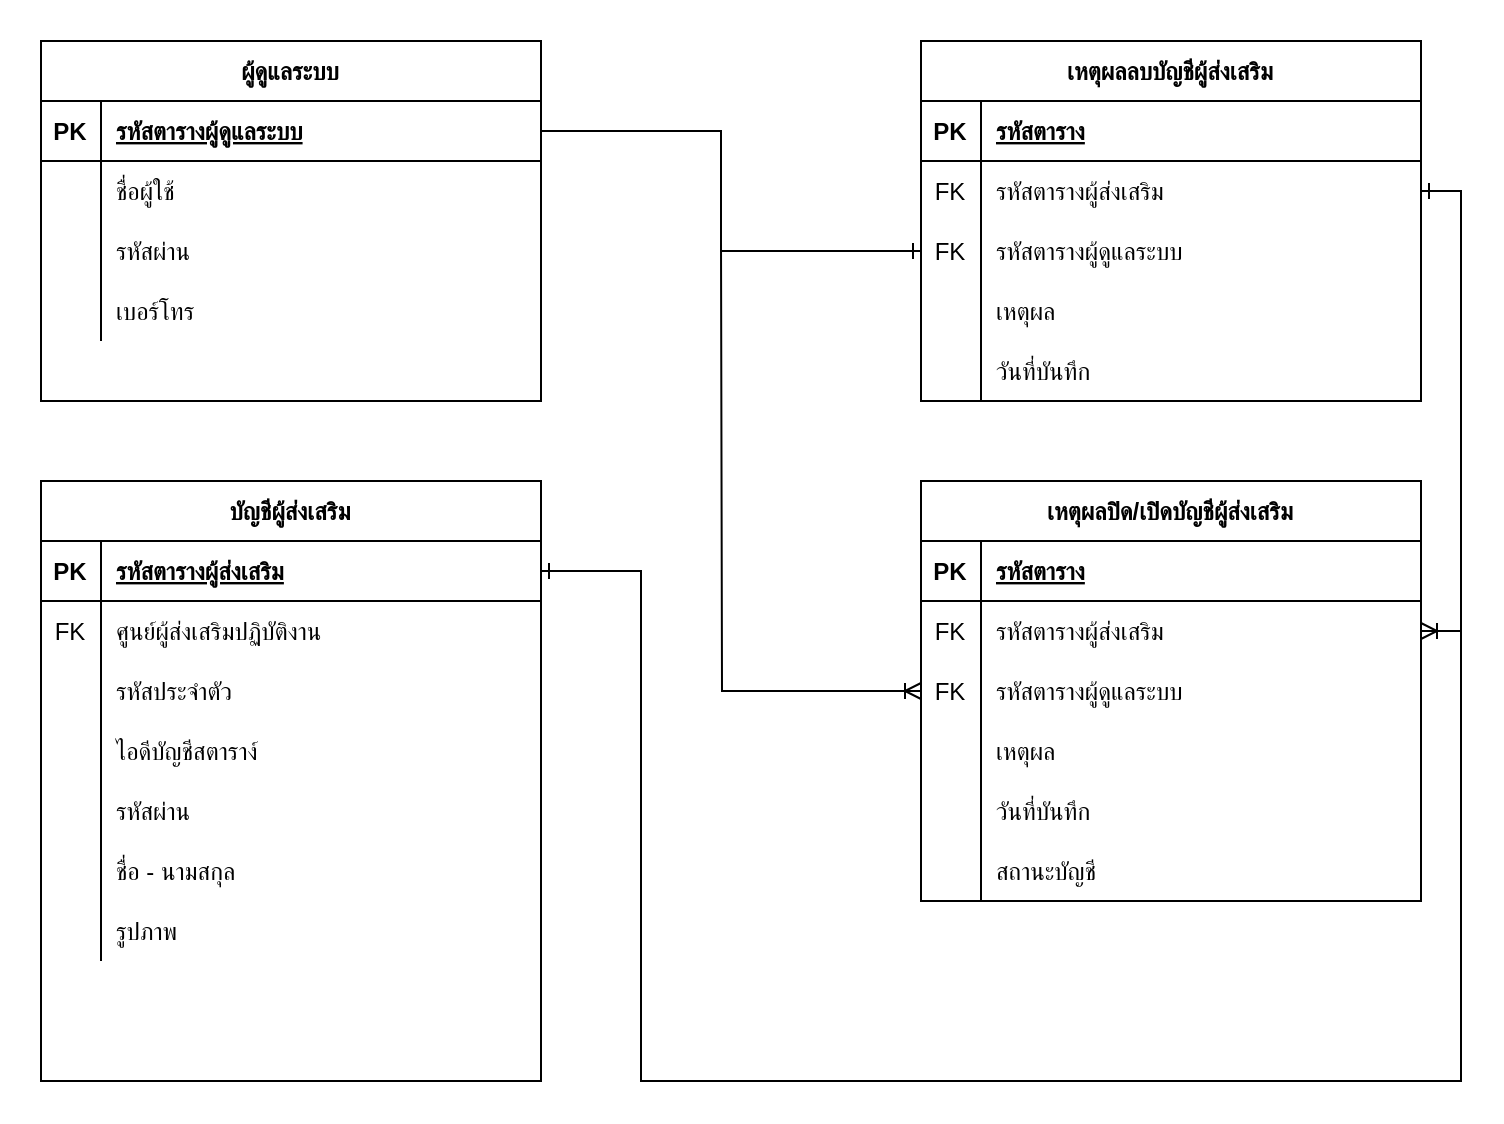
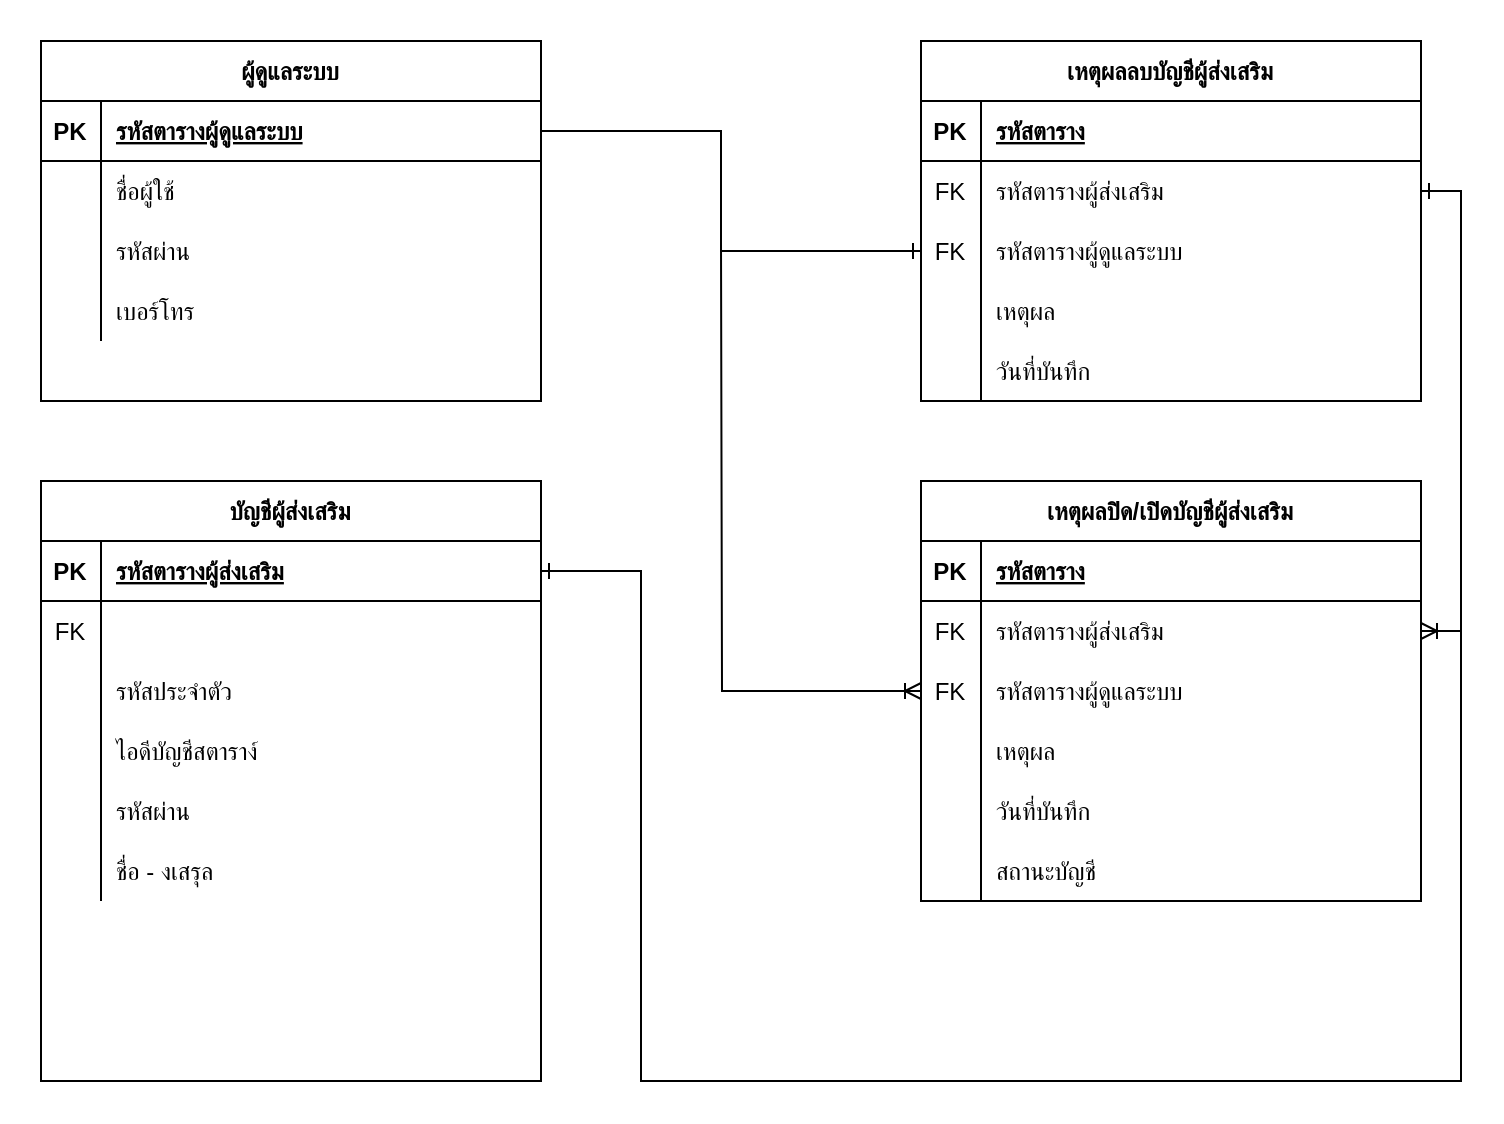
(321, 631) -> none
(204, 872) -> (197, 872)
(321, 931) -> none
